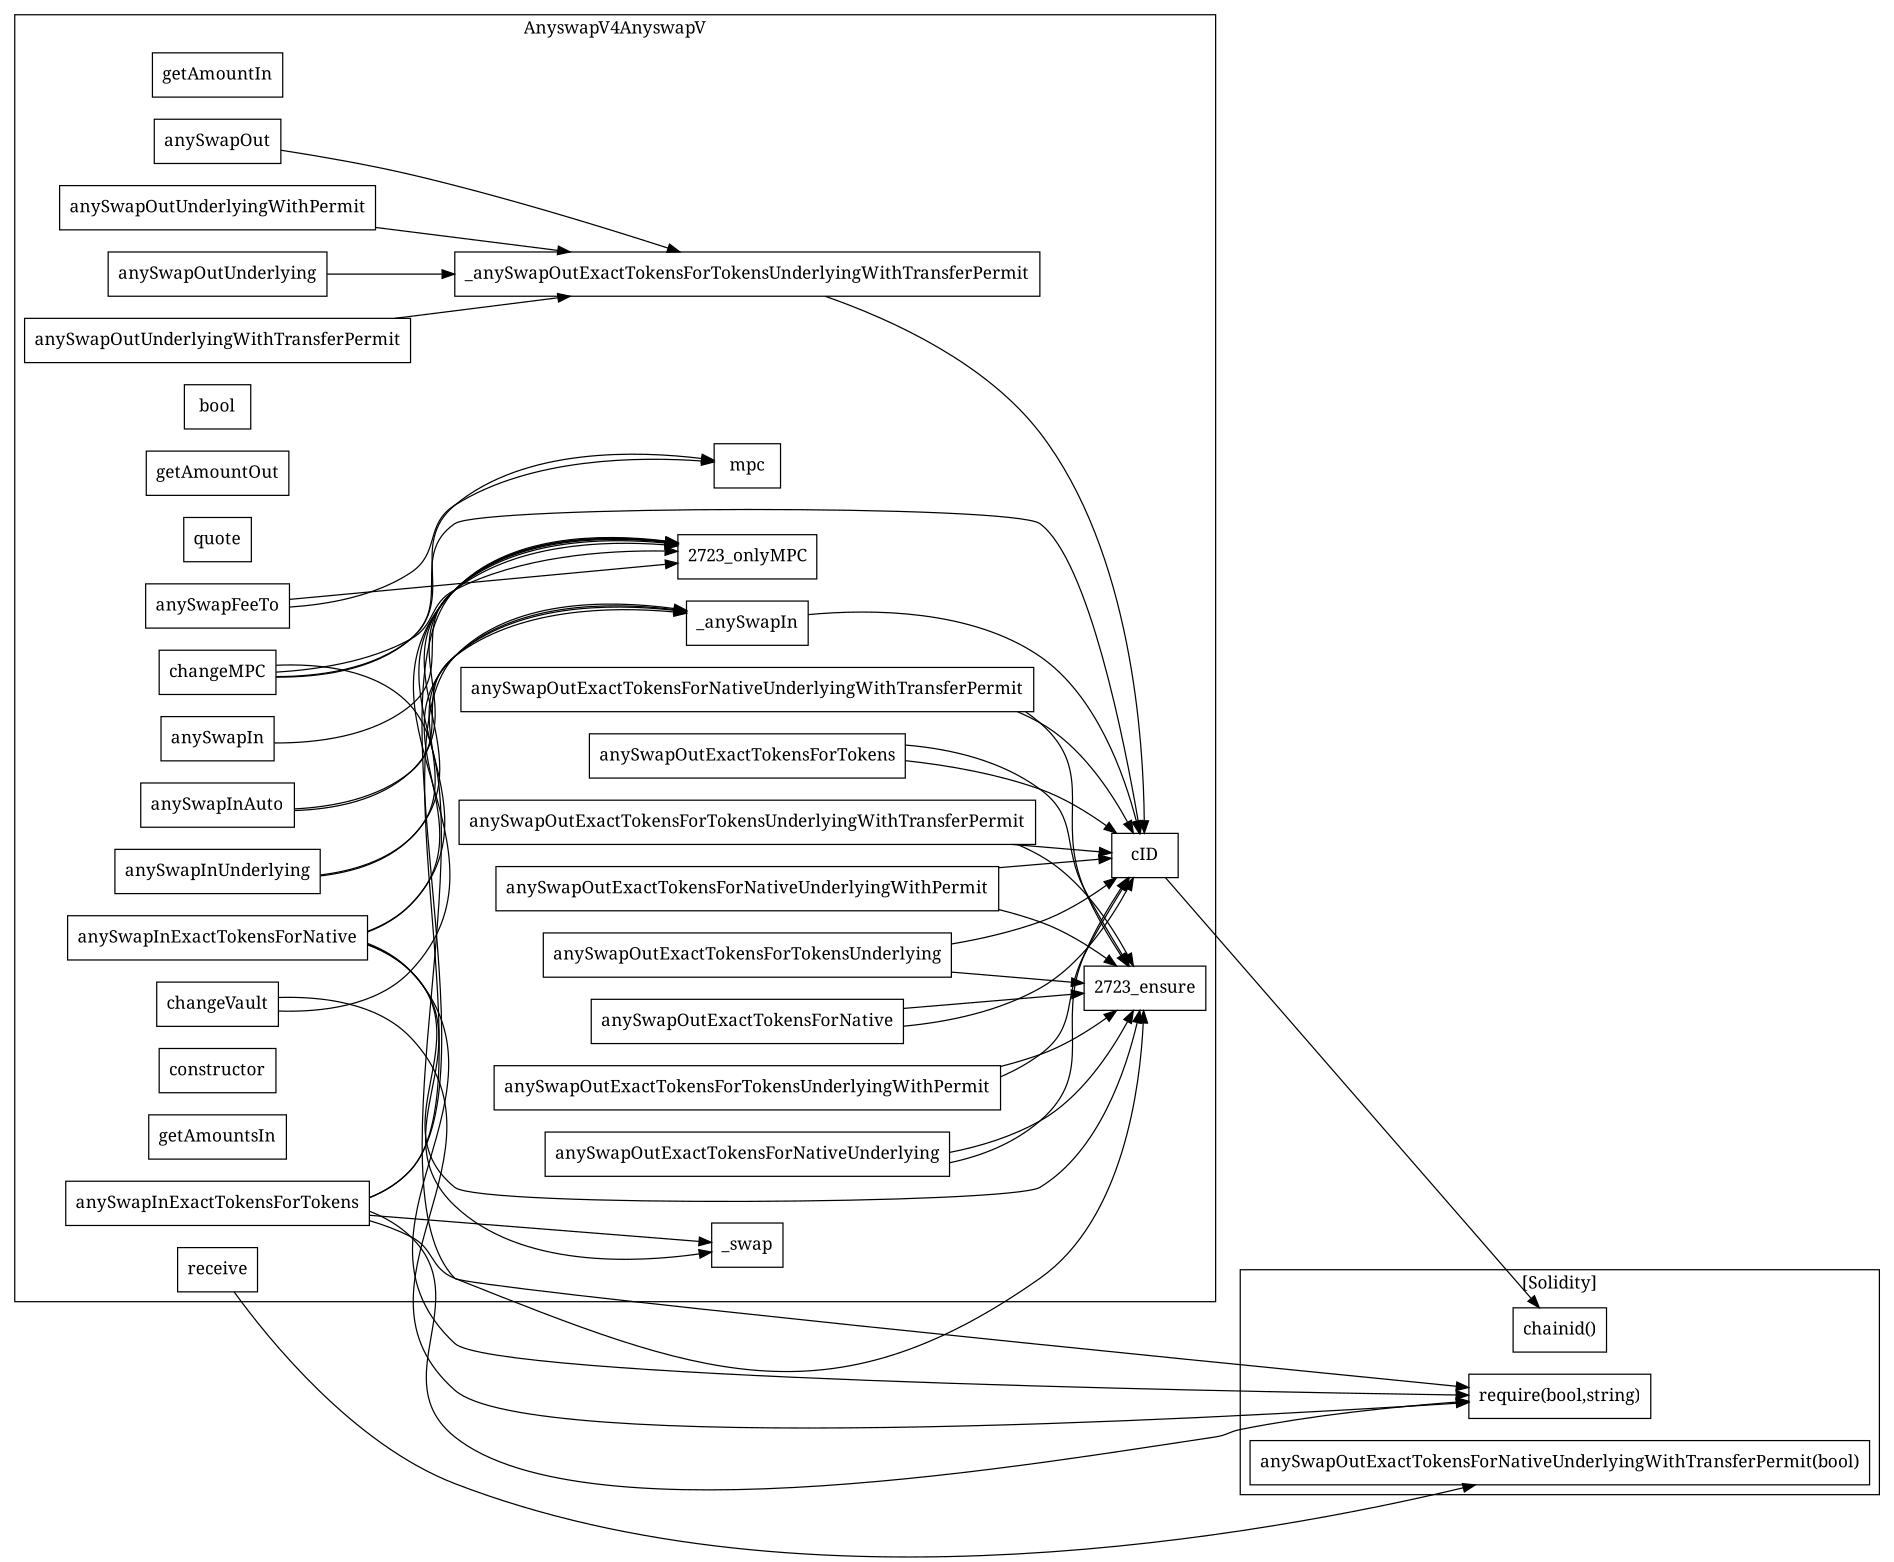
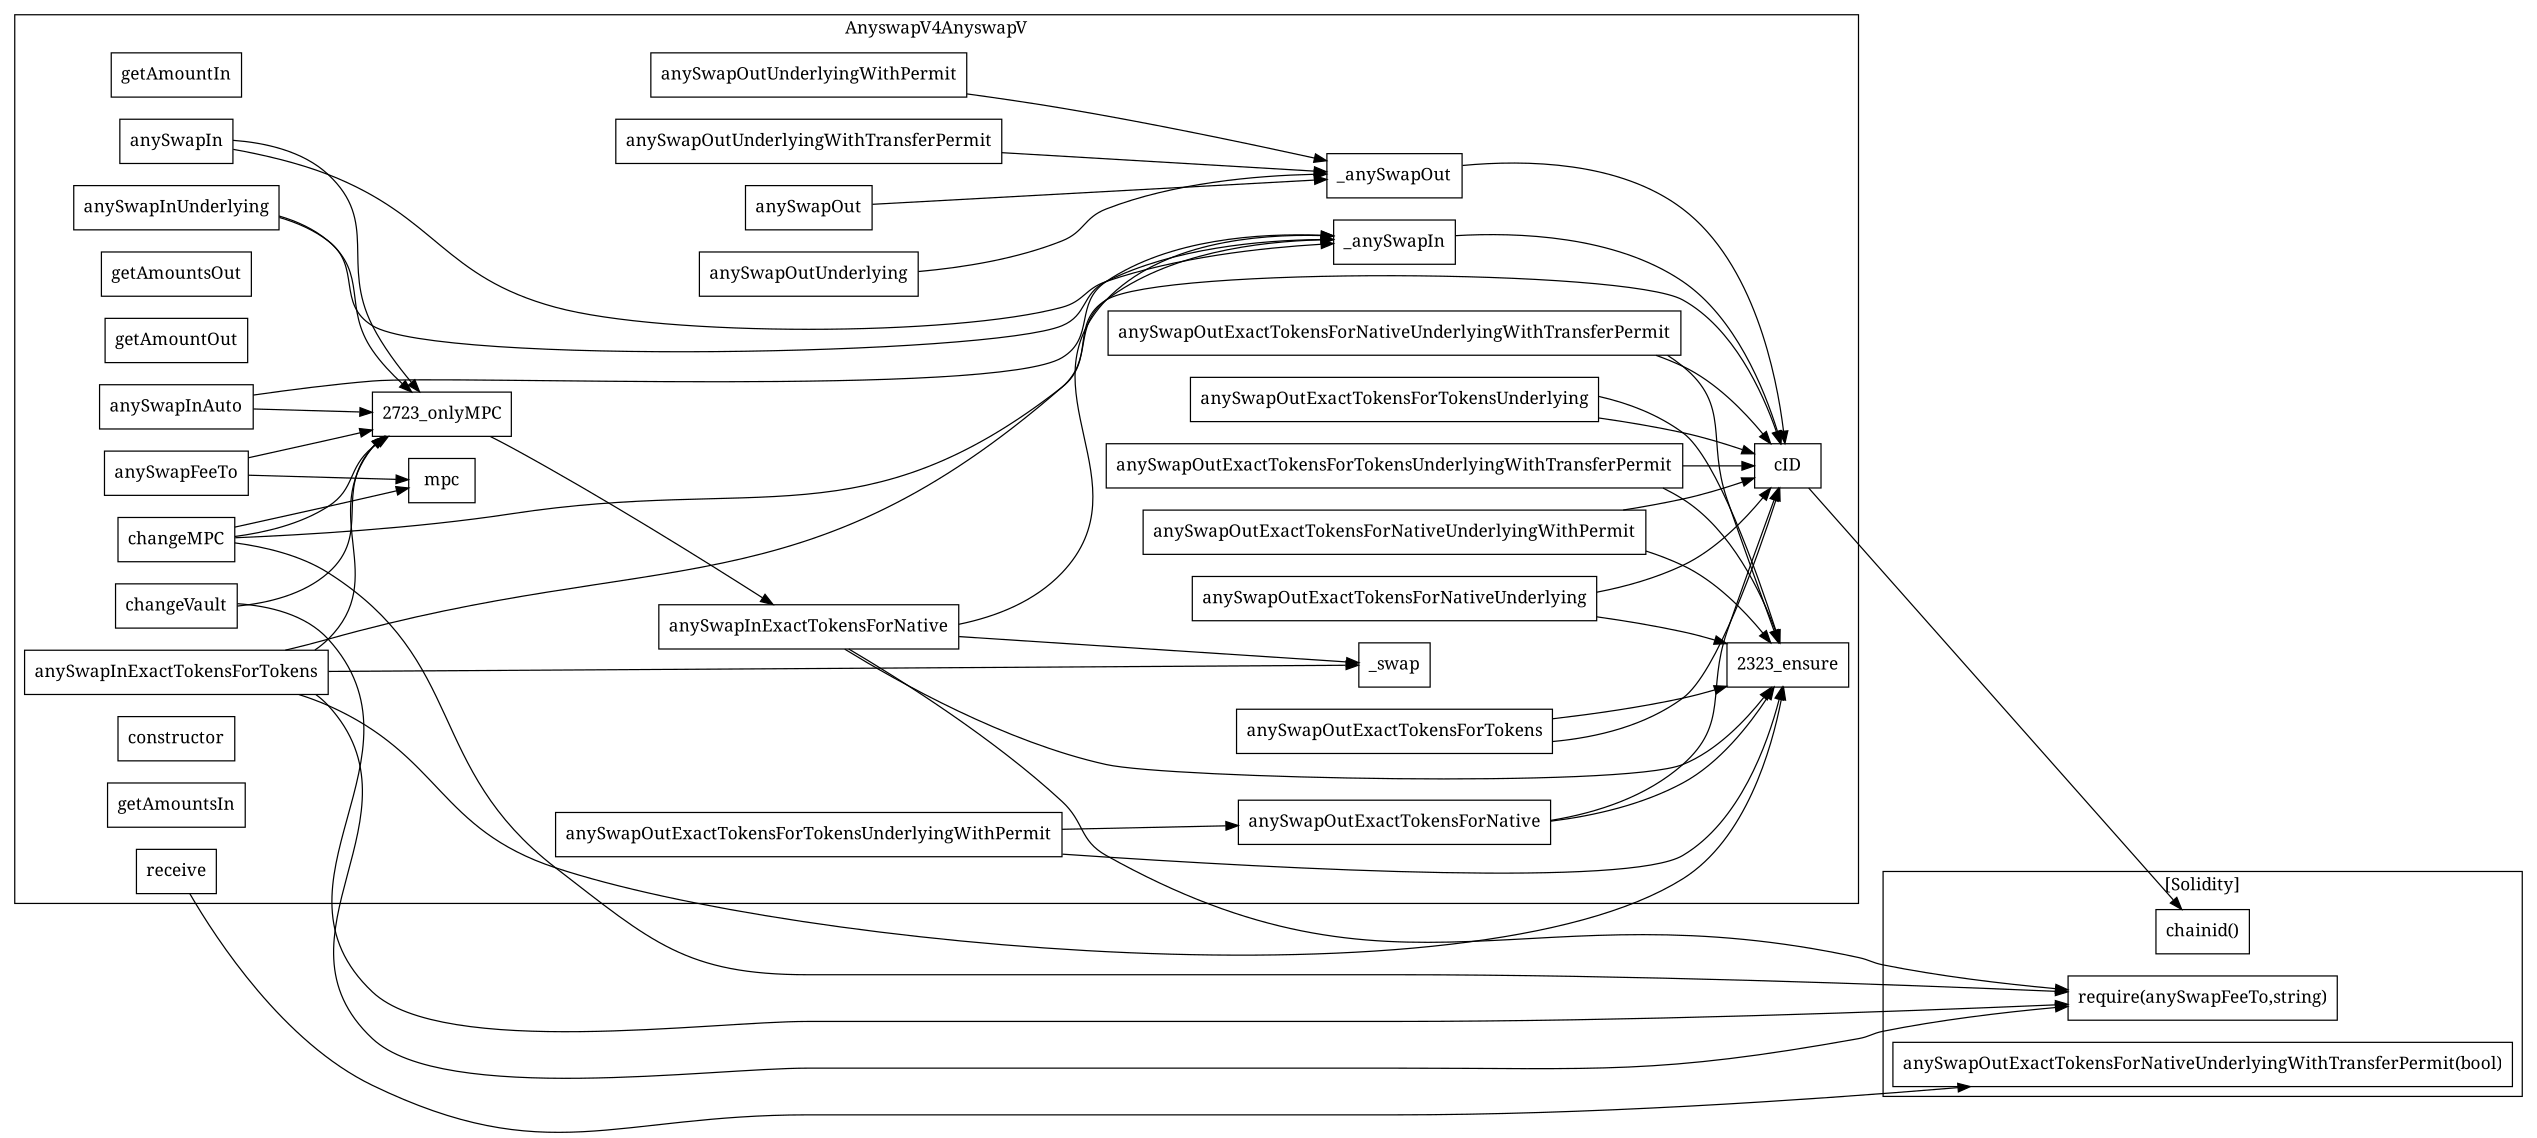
(747, 274) -> (1394, 176)
none -> (762, 328)
(218, 407) -> (176, 274)
(218, 540) -> none
(420, 663) -> (628, 515)
(1145, 988) -> (1788, 665)
(1063, 1027) -> (1144, 828)
(1560, 1396) -> (2203, 998)
